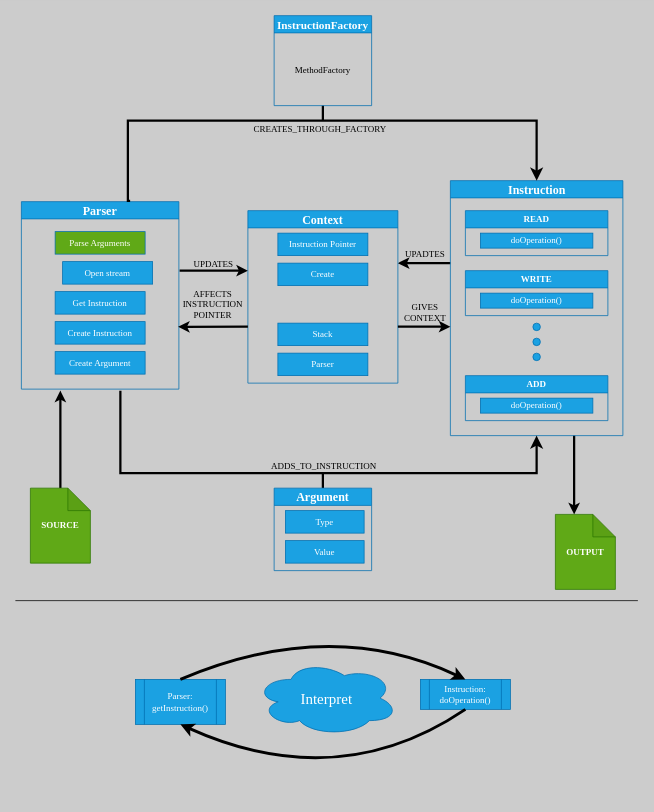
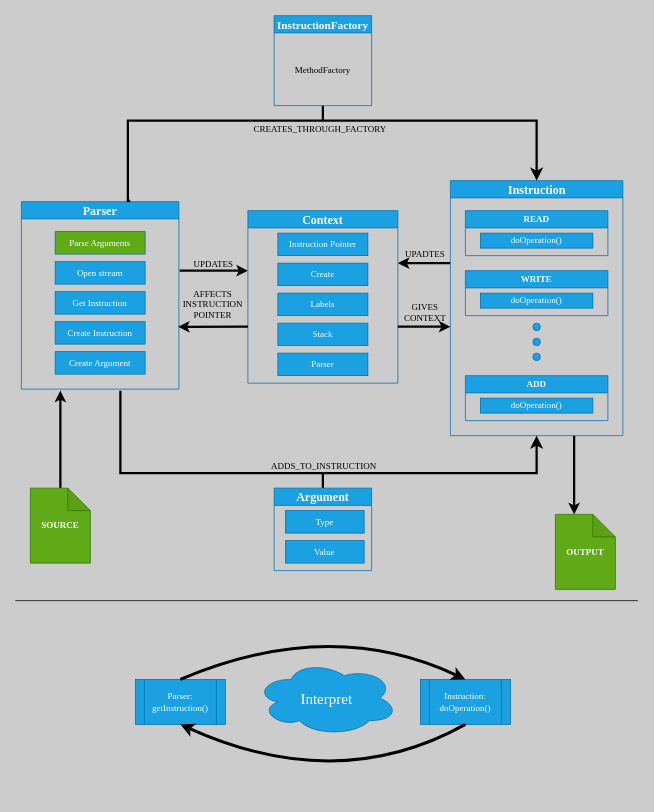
(108, 273) -> (100, 273)
none -> (323, 304)
(465, 694) -> (465, 702)
